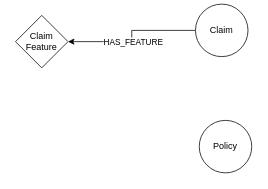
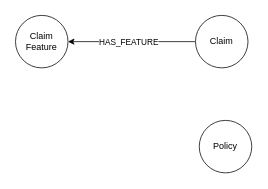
(222, 30) -> (222, 42)
(42, 42) -> (42, 42)
